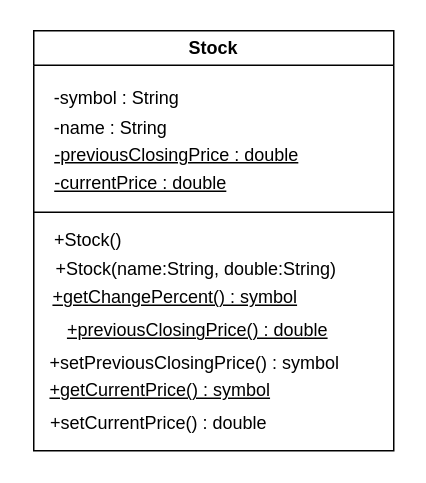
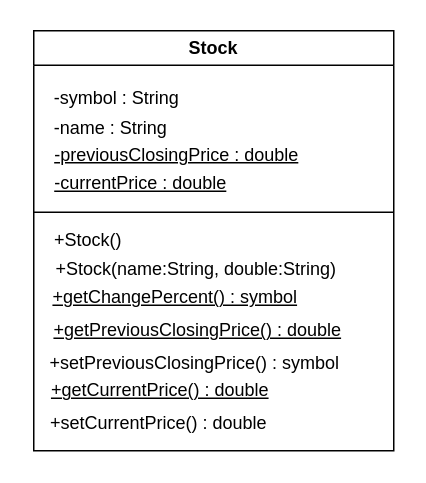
(198, 331) -> (198, 331)
(161, 391) -> (161, 391)
